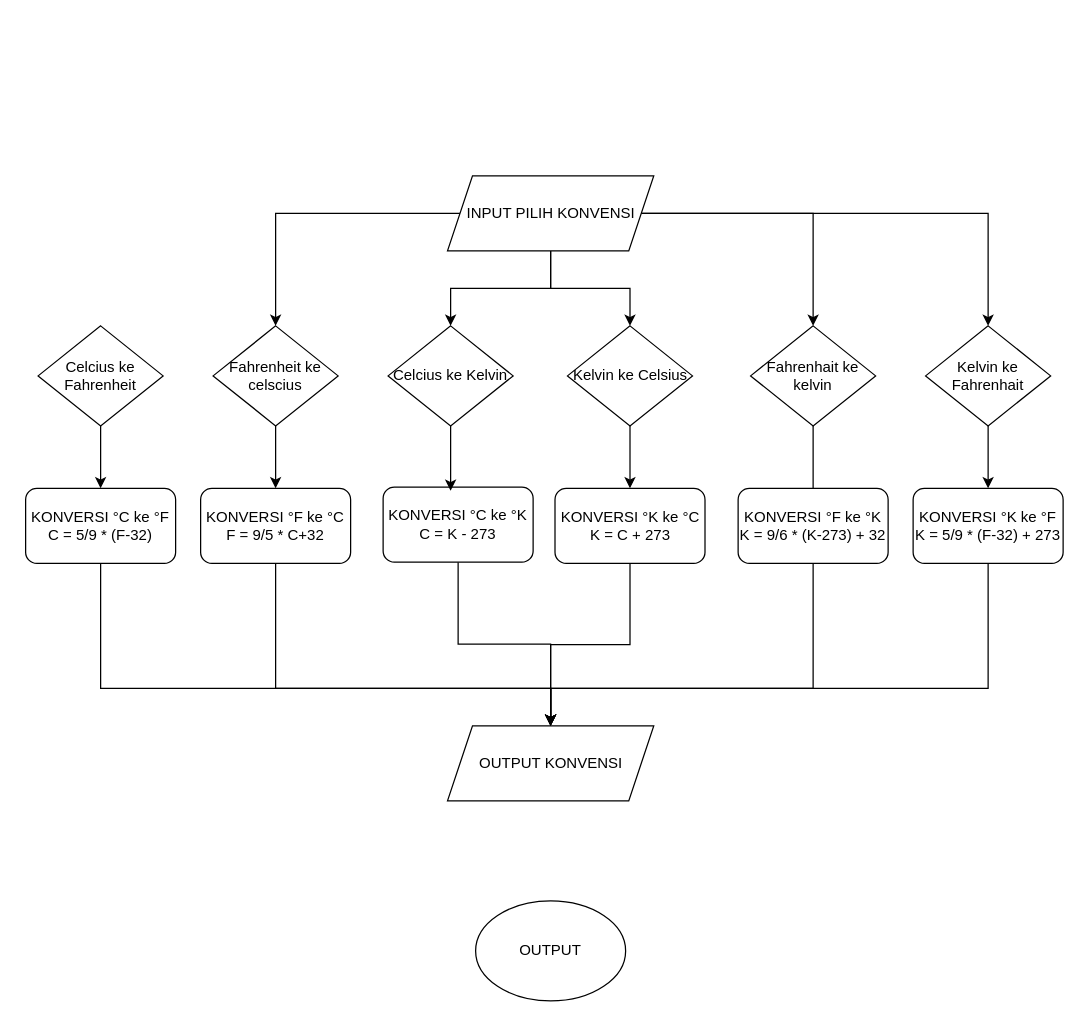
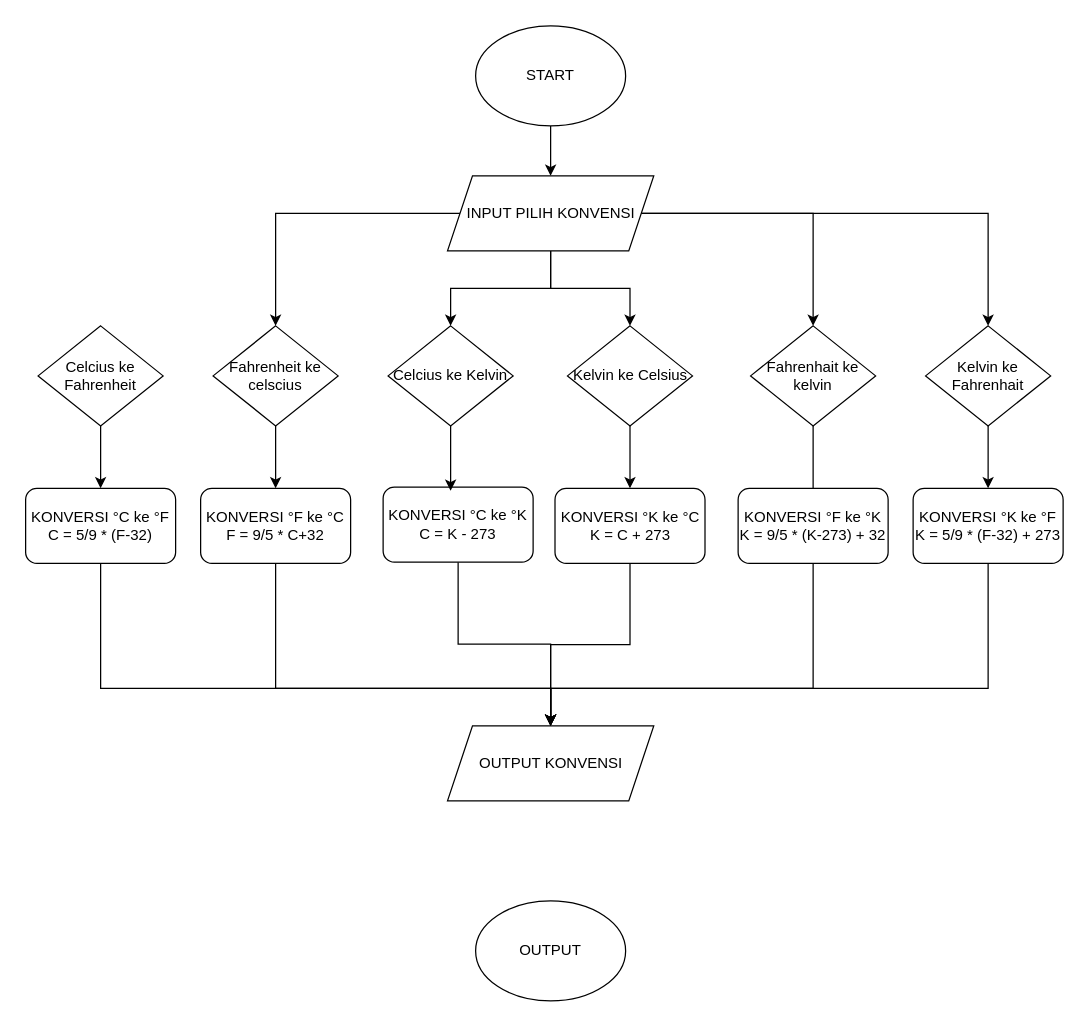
none -> (551, 76)
none -> (551, 147)
(813, 526) -> (813, 526)
